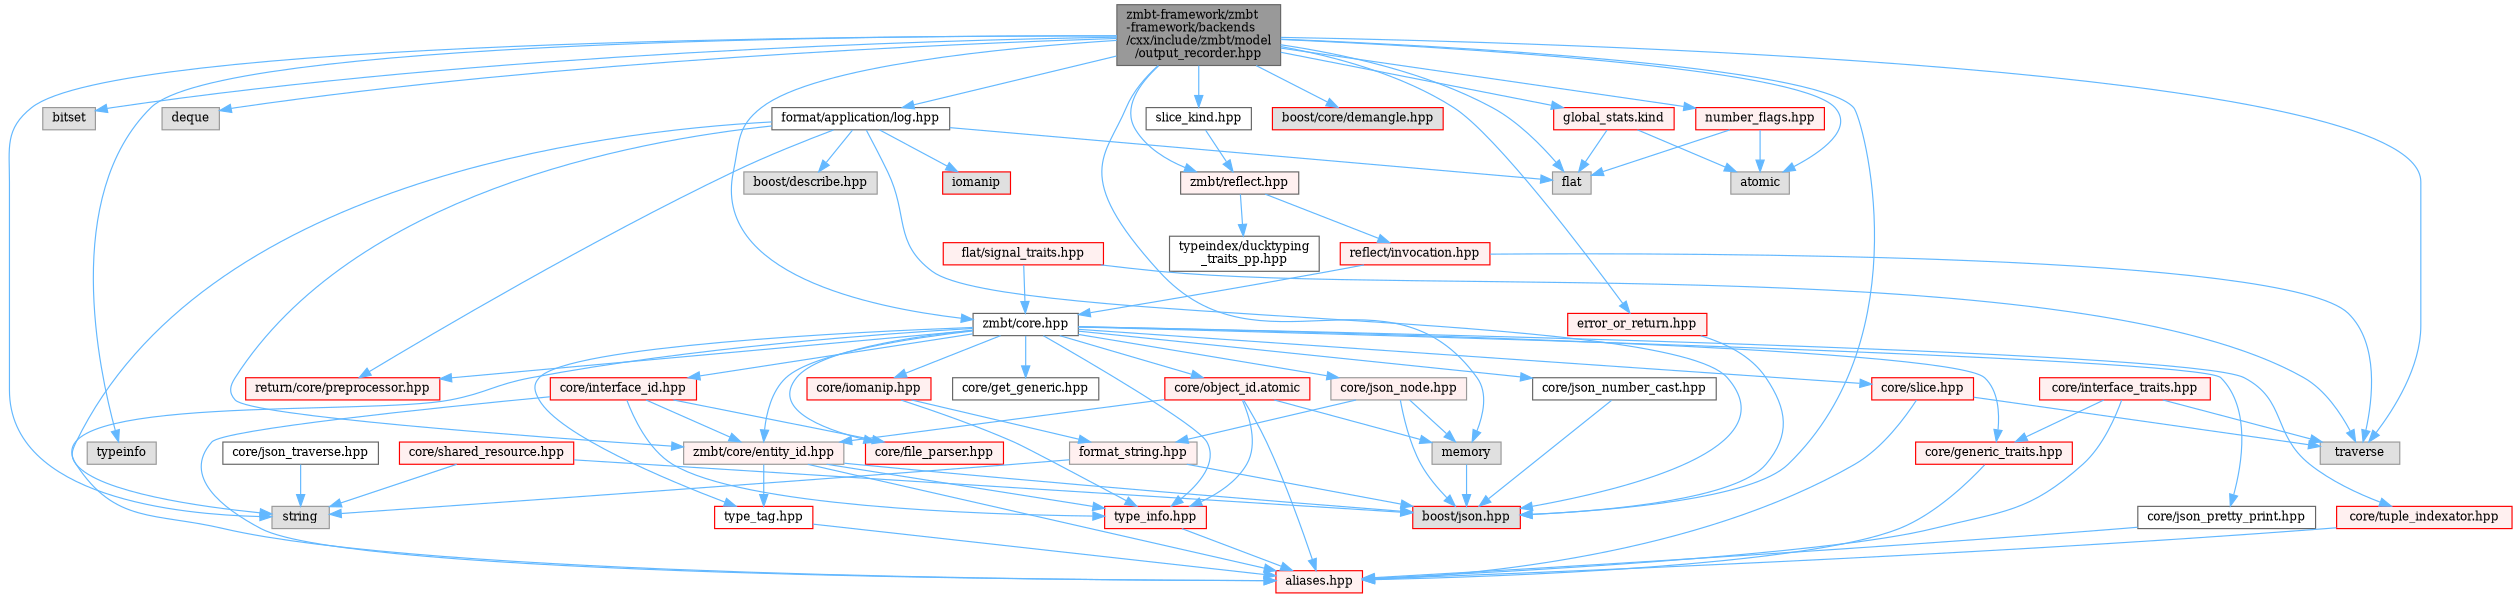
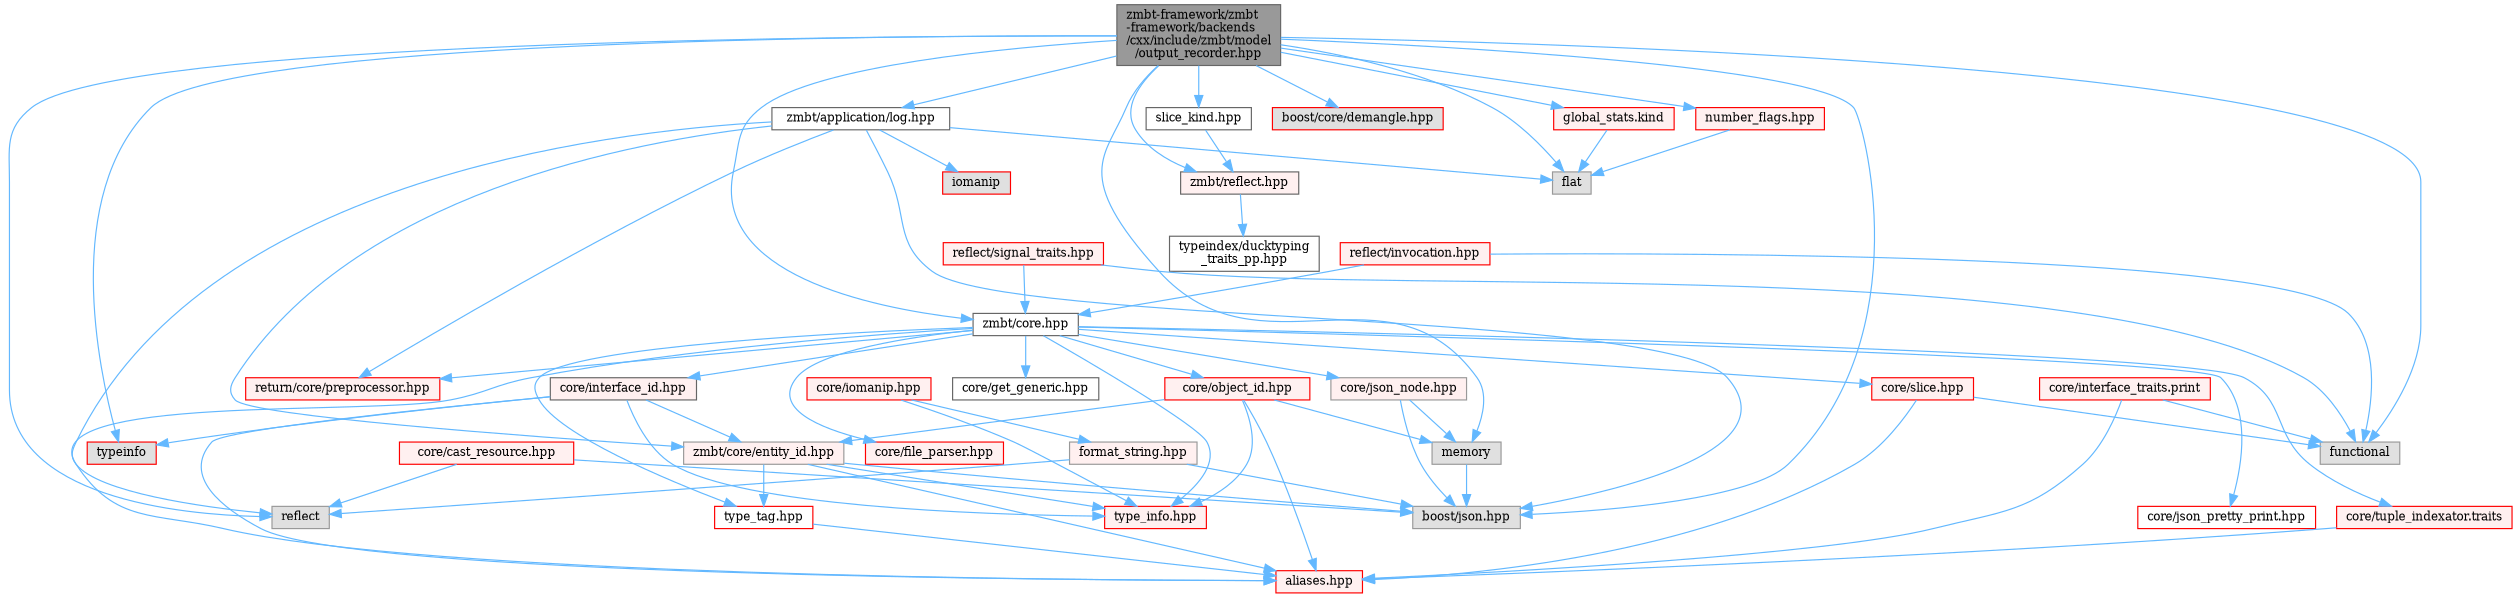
(69, 119) -> none
(191, 119) -> none
(861, 119) -> (861, 119)
(811, 183) -> none
(1760, 183) -> none
(1322, 216) -> none
(1023, 254) -> (1023, 254)
(1637, 325) -> none
(849, 352) -> none
(953, 354) -> none
(623, 389) -> (623, 389)
(1237, 389) -> (1237, 389)
(1624, 389) -> none
(2125, 389) -> (2125, 389)
(1272, 420) -> none
(778, 421) -> (359, 417)
(122, 453) -> (122, 453)
(301, 453) -> none
(487, 453) -> (487, 453)
(1994, 453) -> none
(2360, 453) -> (2360, 453)
(301, 517) -> (301, 517)
(1467, 517) -> (1467, 517)
(2227, 517) -> (2227, 517)
(2424, 517) -> (2424, 517)
(1232, 547) -> none
(1871, 547) -> none
